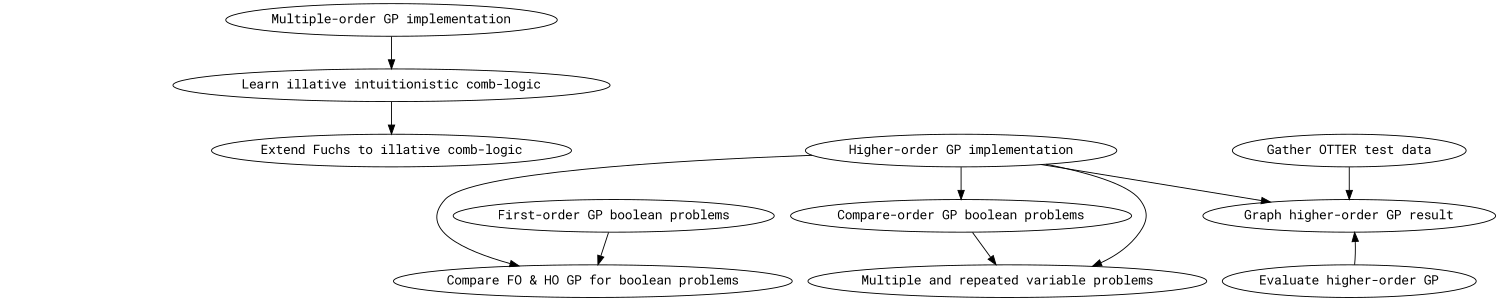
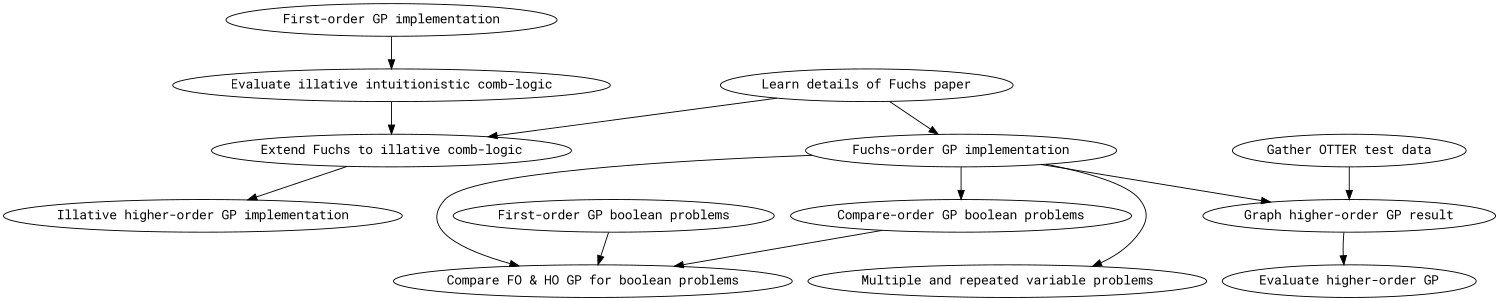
(392, 20) -> (392, 20)
(392, 85) -> (392, 85)
none -> (867, 85)
(961, 151) -> (961, 151)
none -> (203, 216)
(982, 245) -> (783, 247)
(1355, 253) -> (1343, 244)
